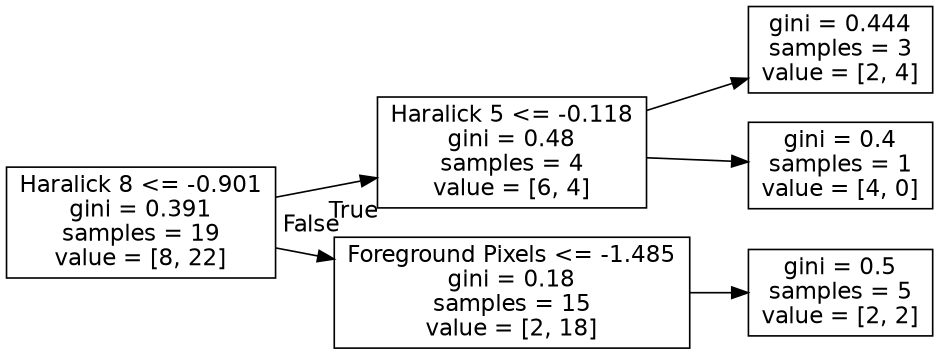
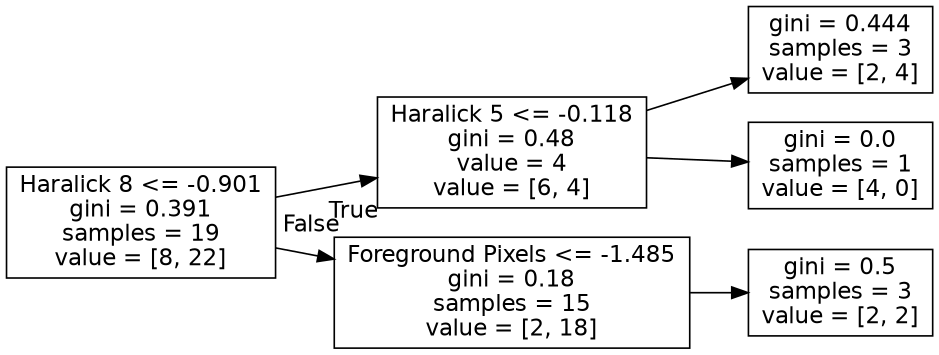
(512, 152) -> (512, 152)
(841, 166) -> (841, 166)
(841, 293) -> (841, 293)
